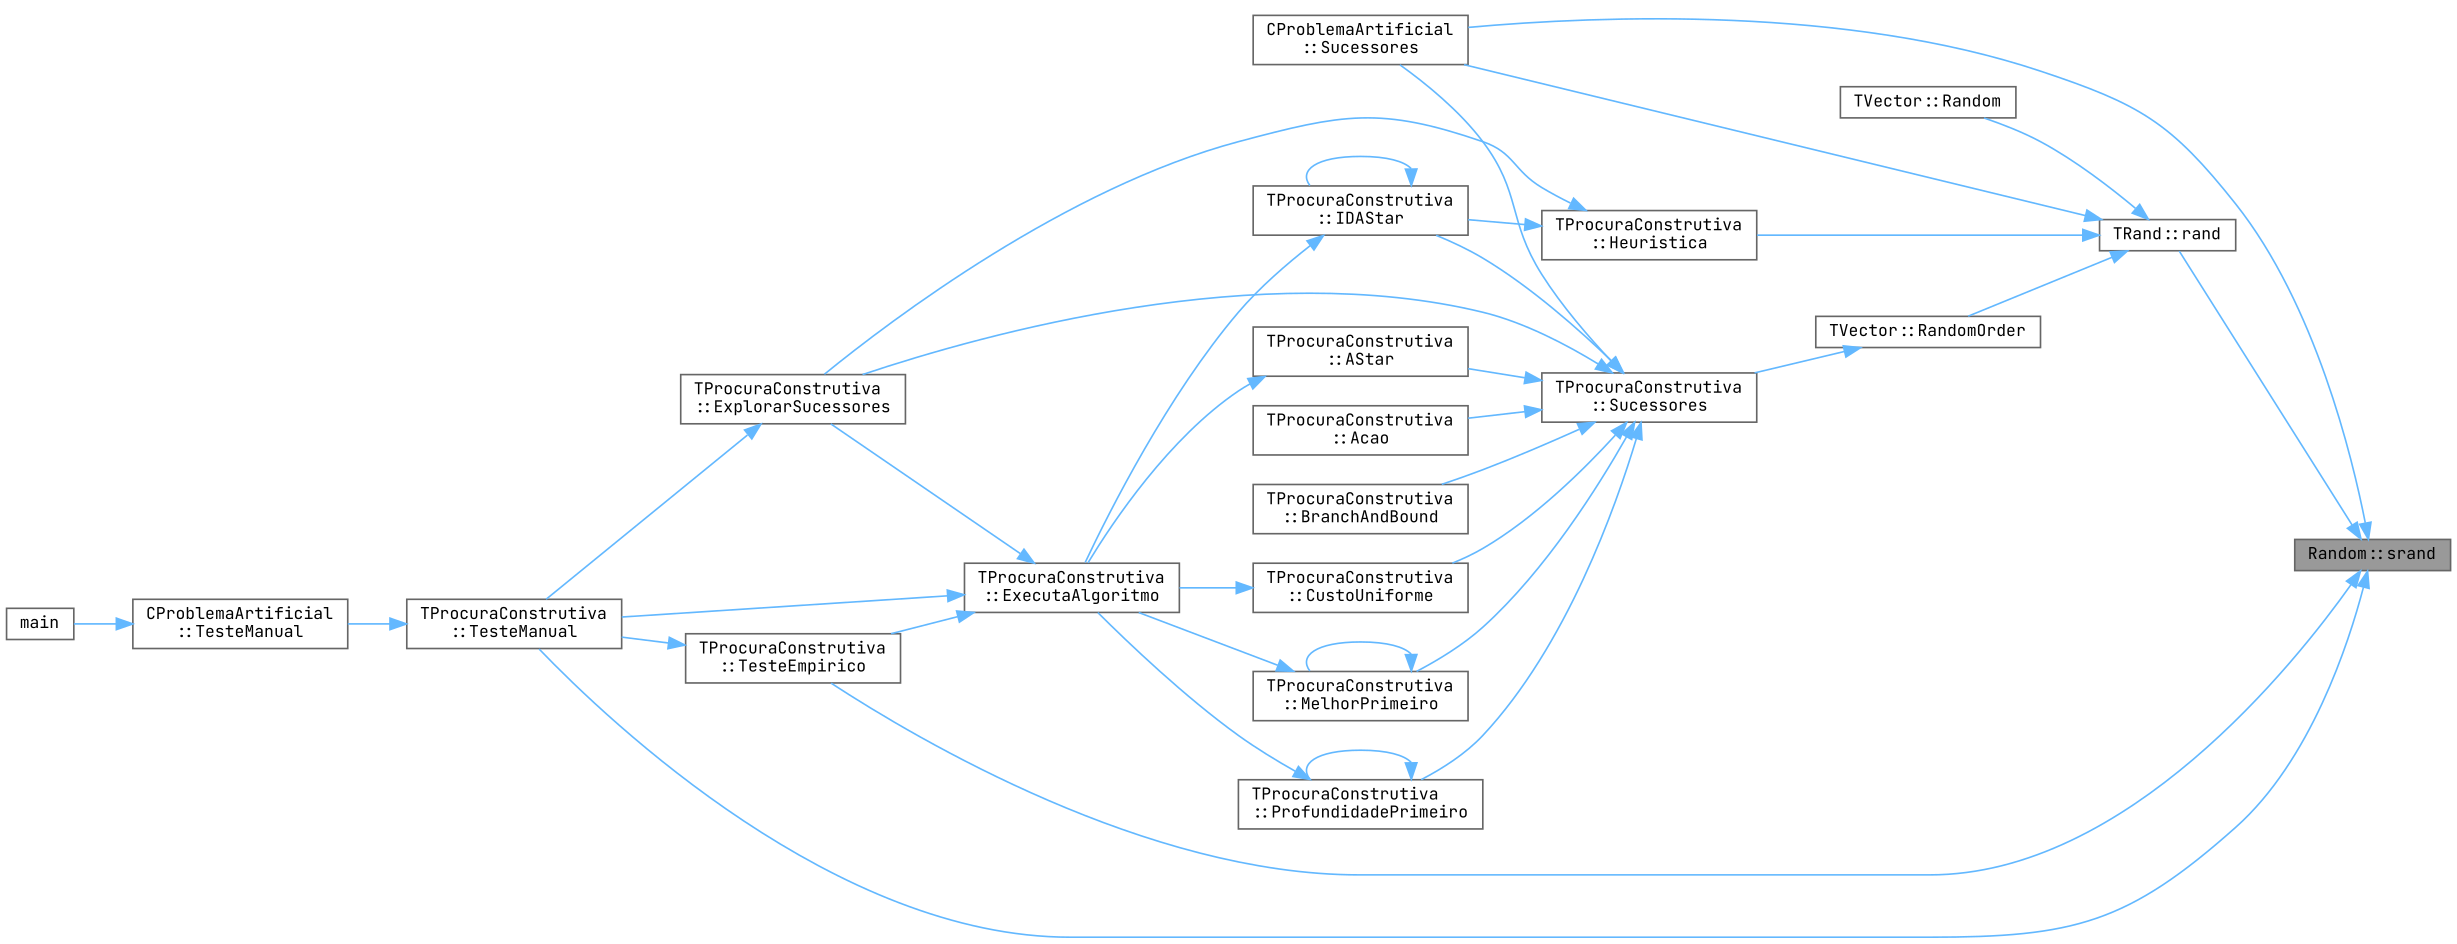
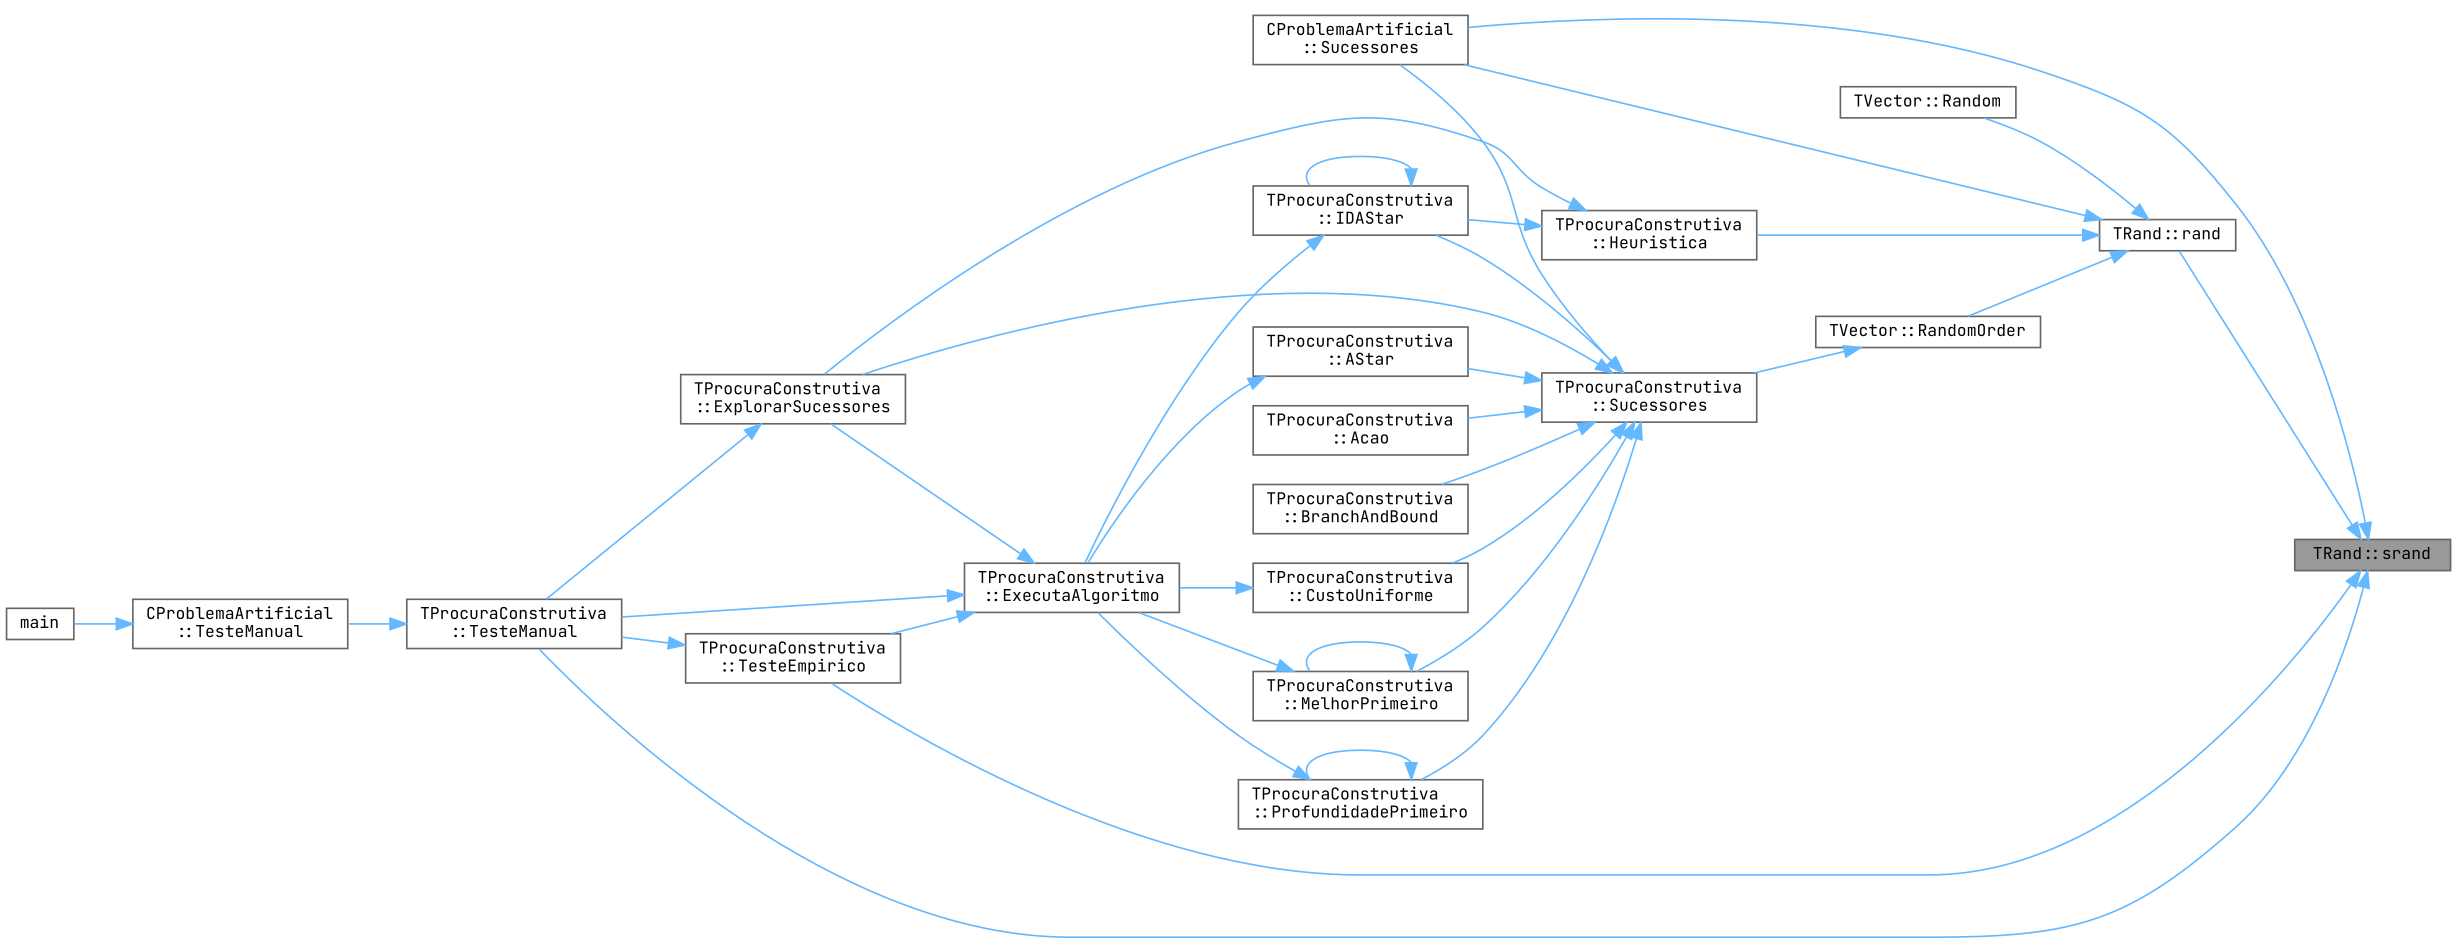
(2373, 555) -> (2373, 555)
